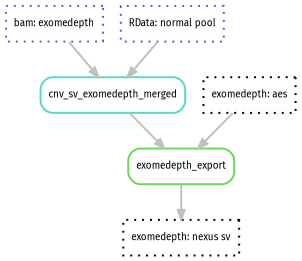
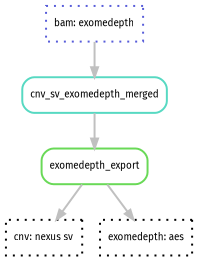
(172, 24) -> none
(219, 127) -> (117, 198)
(181, 238) -> (44, 238)
